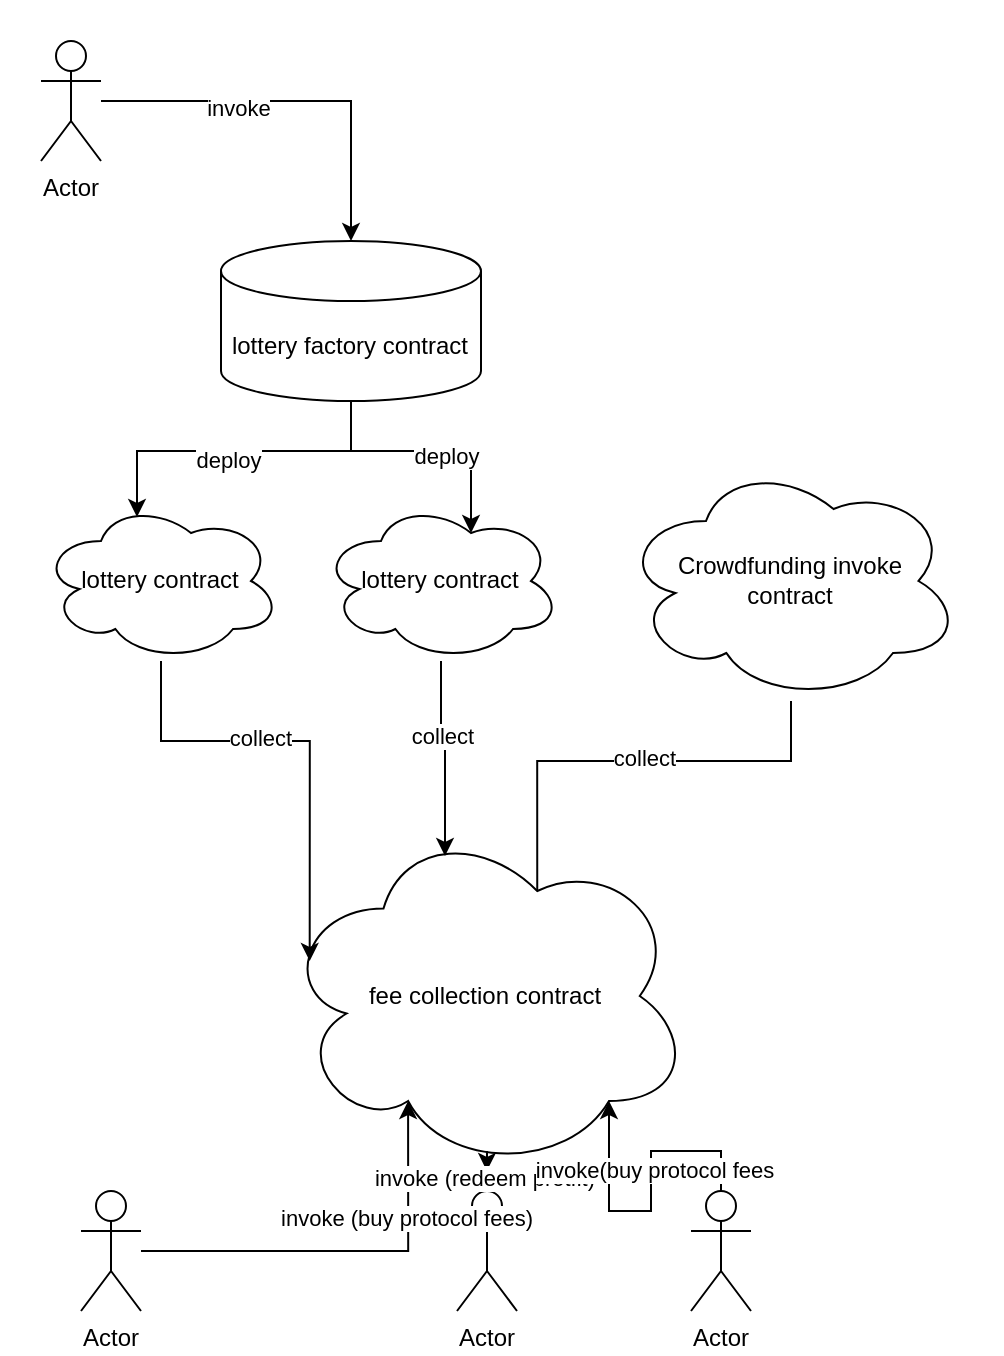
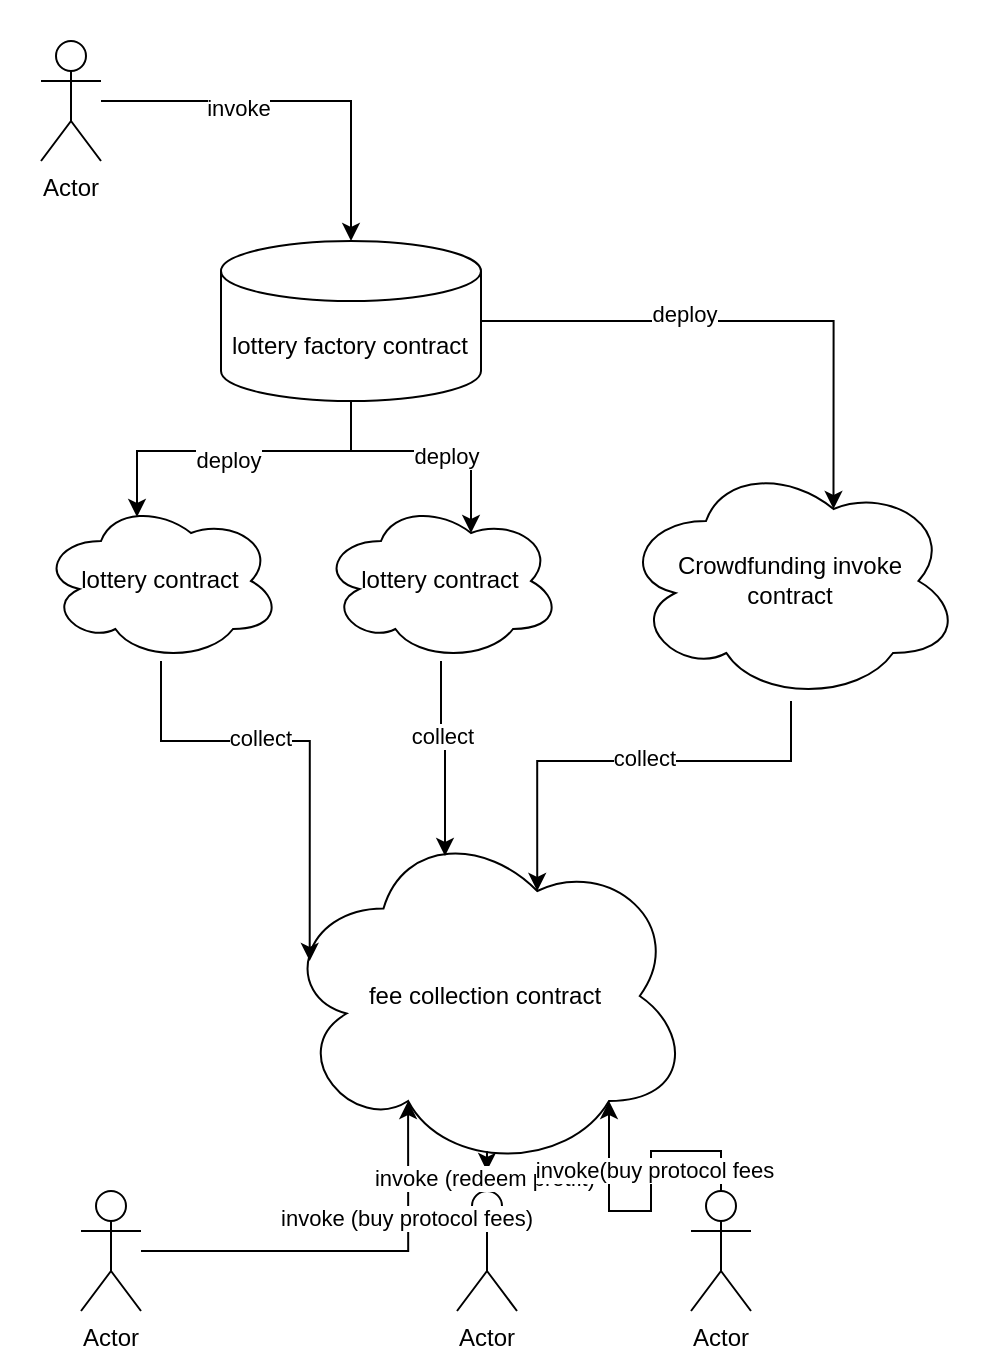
none -> (744, 321)
(537, 881) -> (537, 876)
